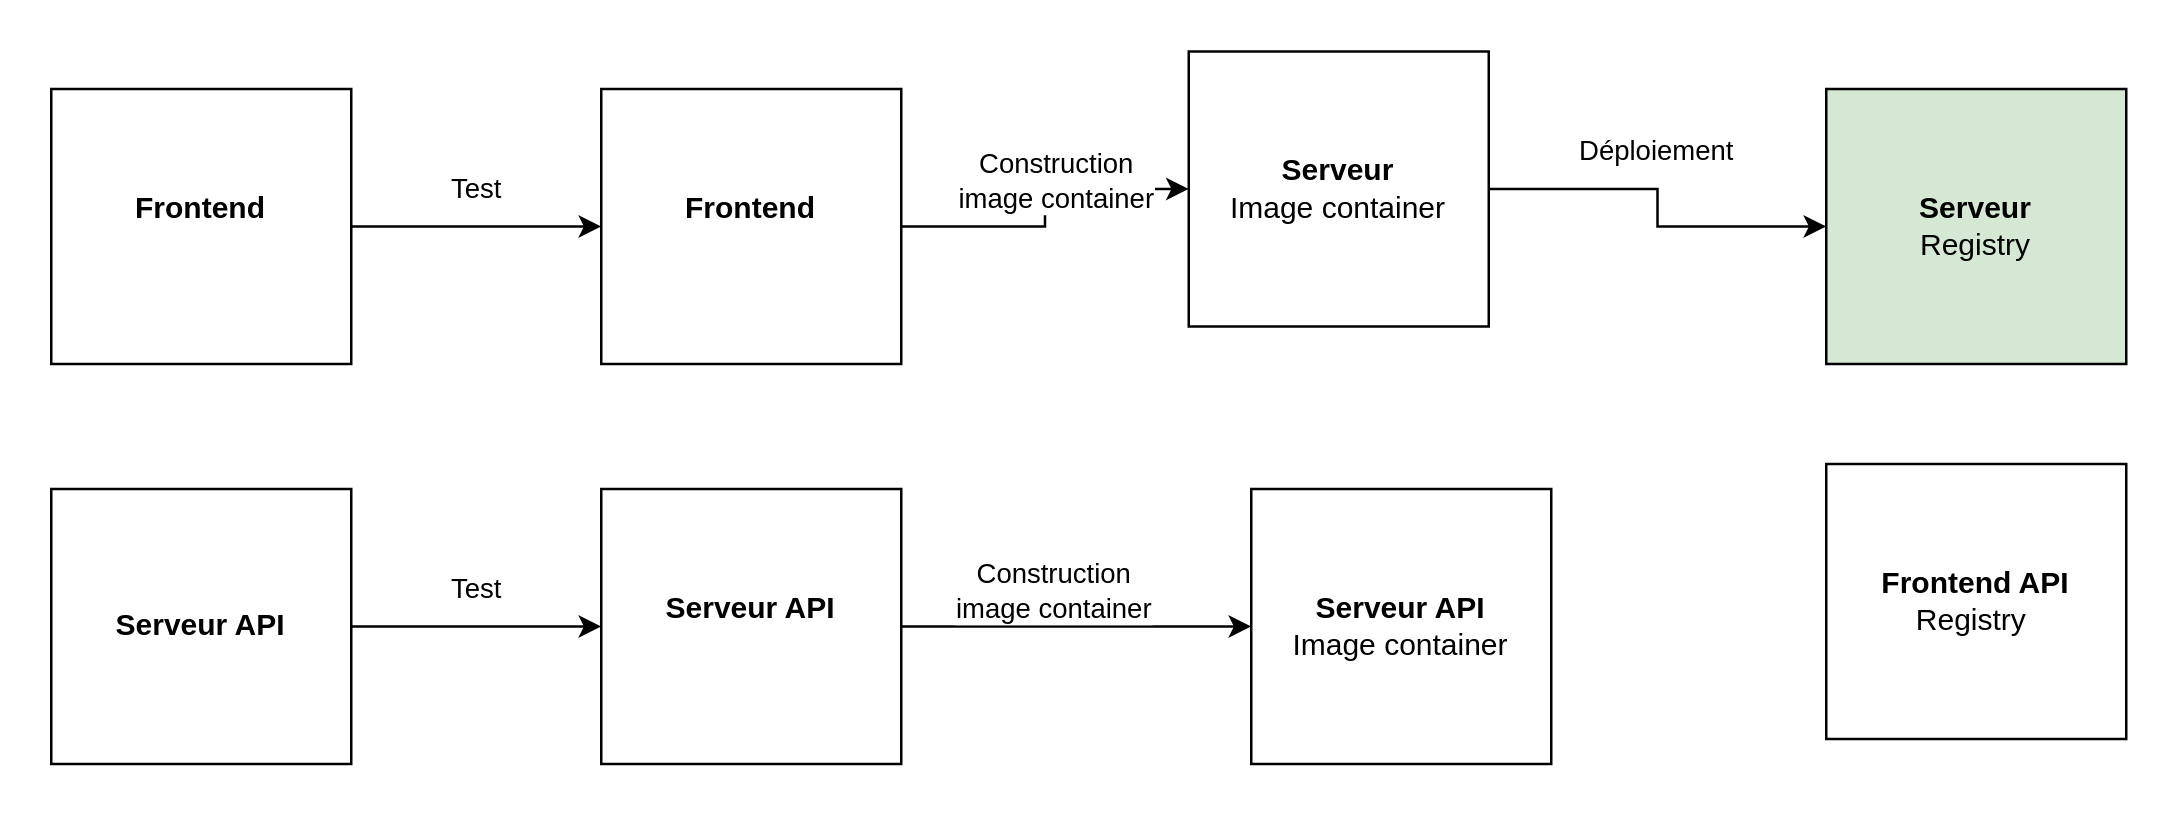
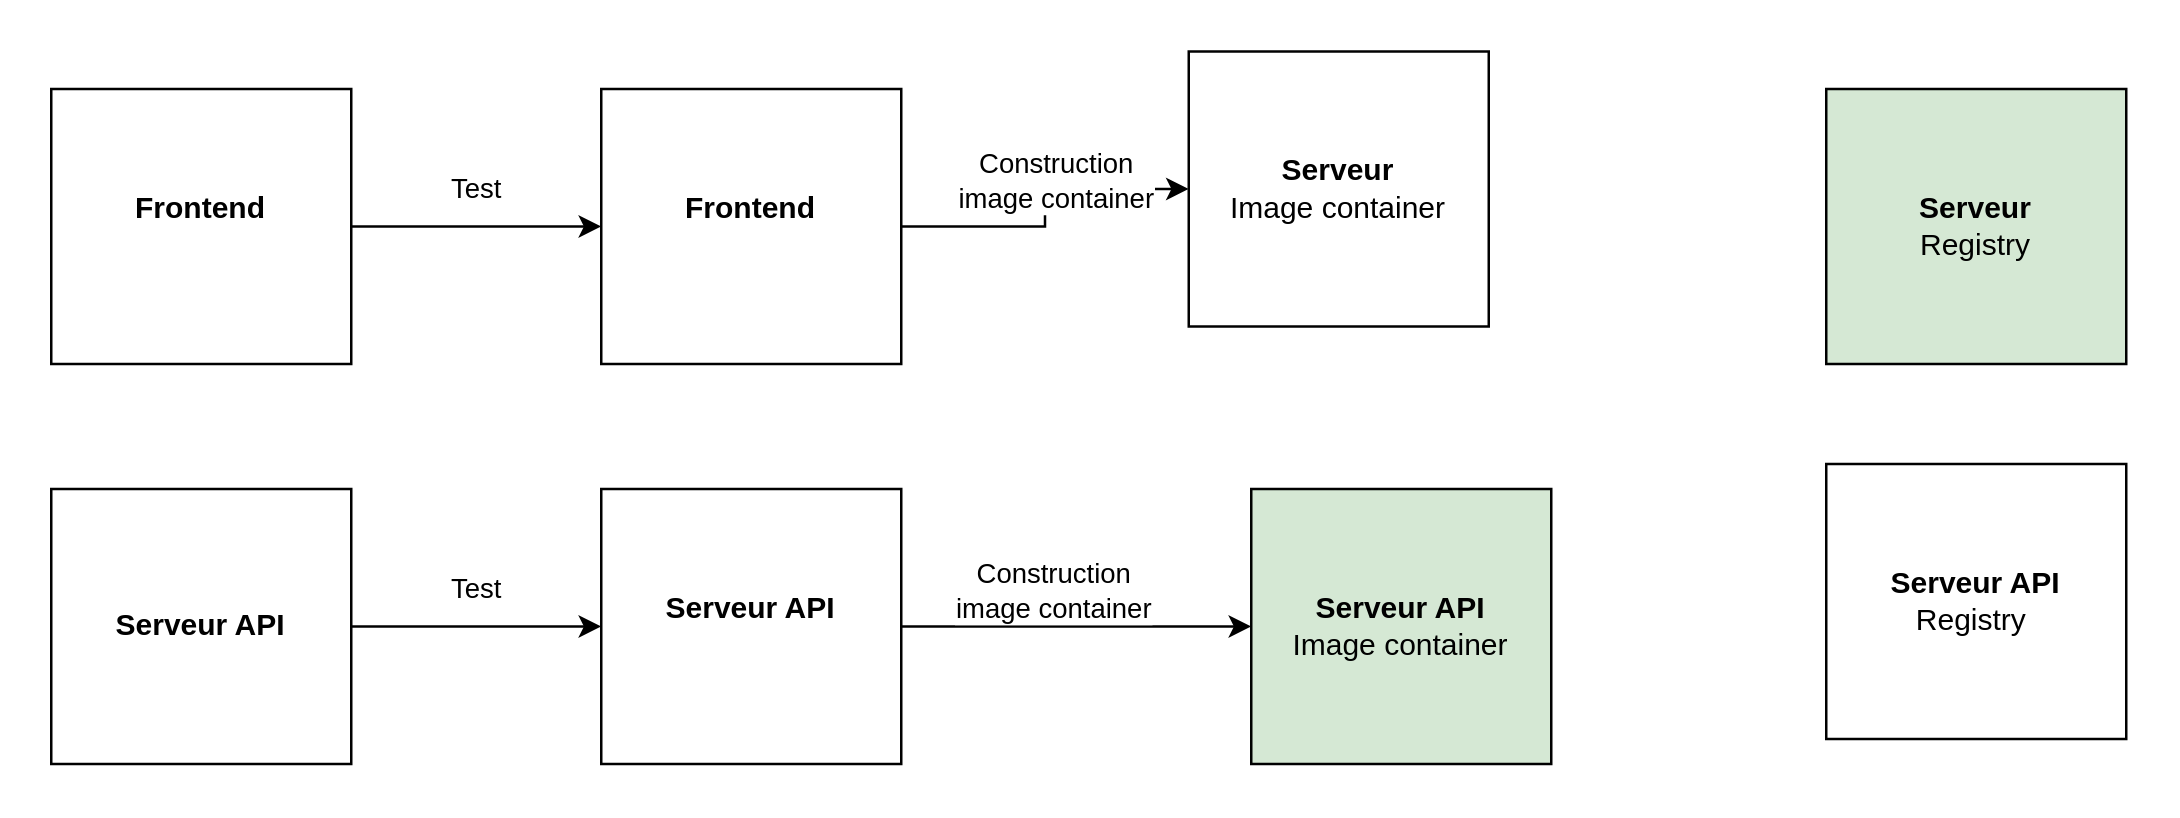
(1658, 199) -> none
(1976, 601) -> (1976, 601)
(1401, 626) -> (1401, 626)
